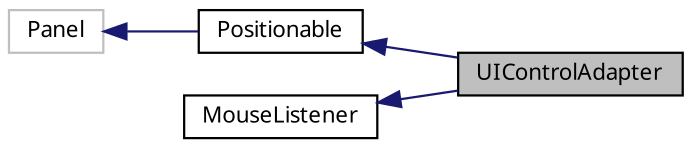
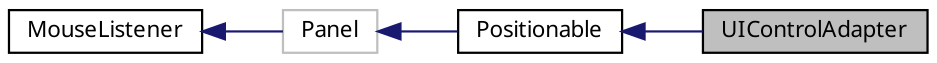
(429, 95) -> (254, 31)
